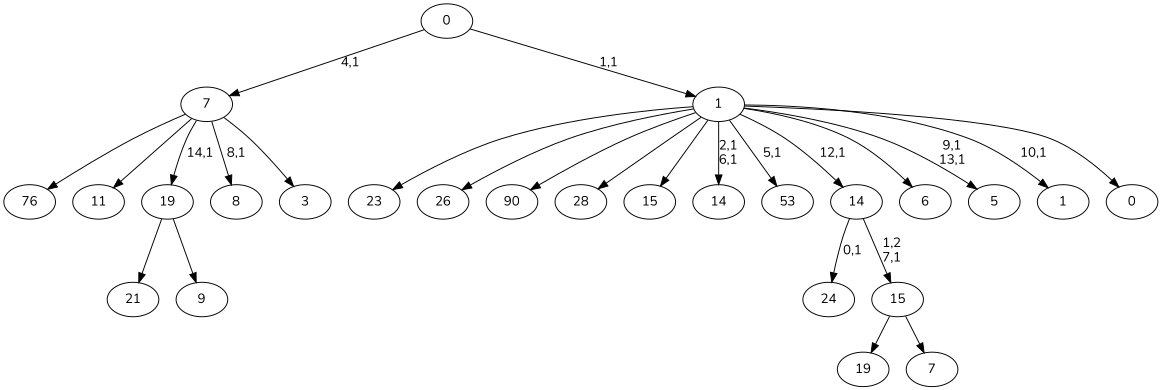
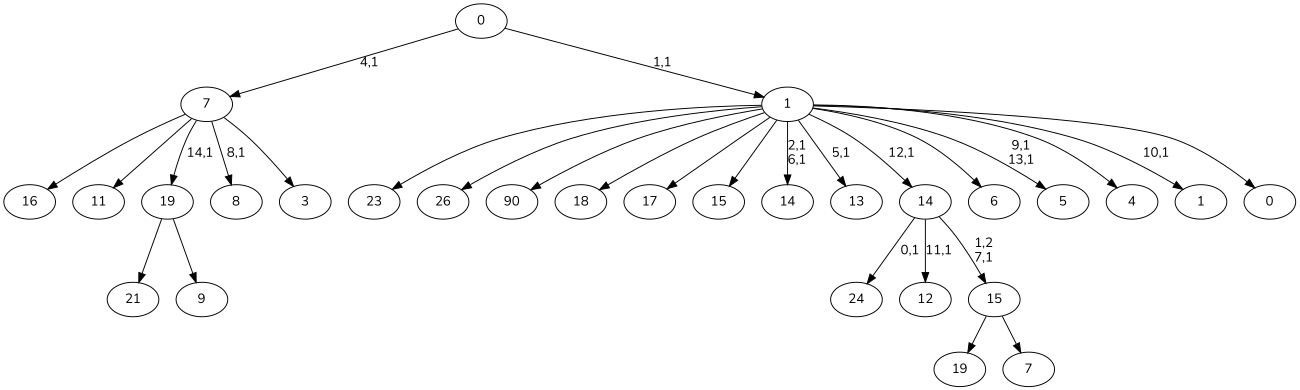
(30, 202) -> (30, 202)
(581, 202) -> (581, 202)
none -> (650, 202)
(788, 202) -> (856, 202)
none -> (1132, 202)
none -> (925, 300)
